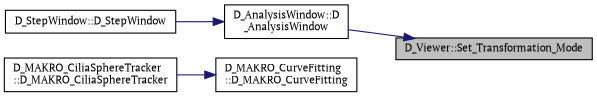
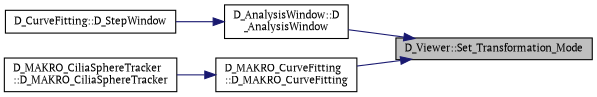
(91, 22) -> (91, 22)
none -> (379, 63)
